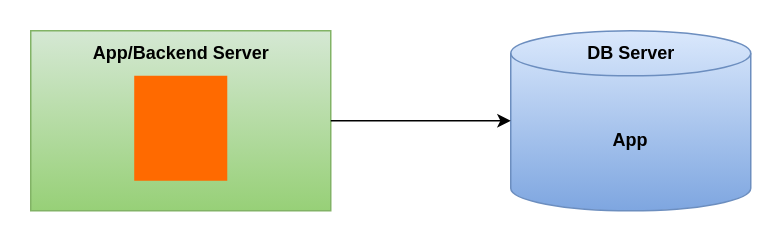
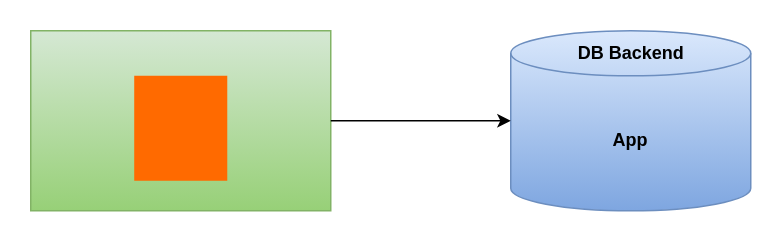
(181, 53) -> none
(632, 53) -> (632, 53)
